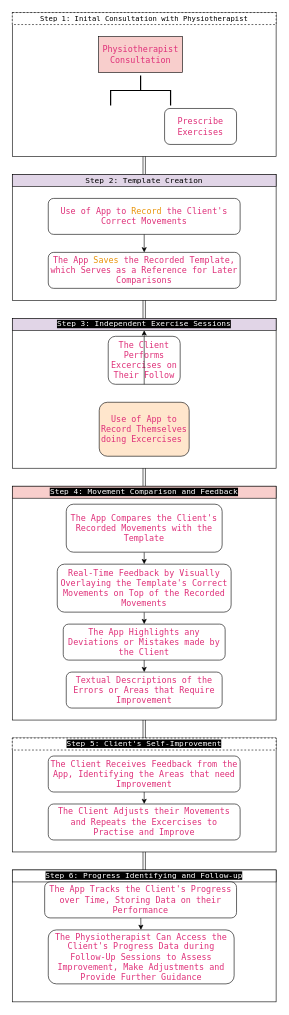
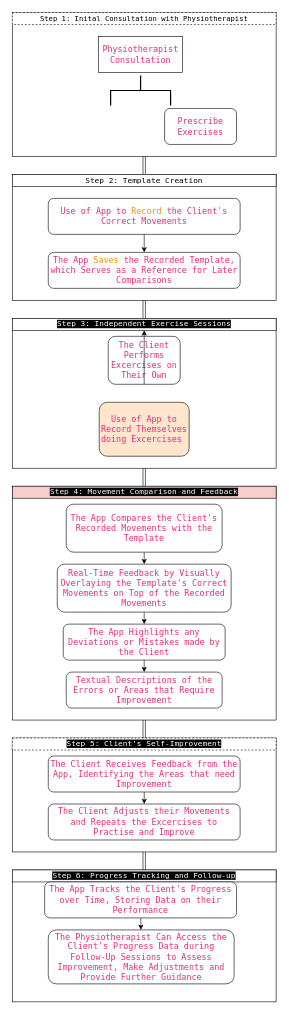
(141, 54) -> (141, 54)
(144, 180) -> (144, 180)
(144, 324) -> (144, 324)
(144, 360) -> (144, 360)
(144, 876) -> (144, 876)
